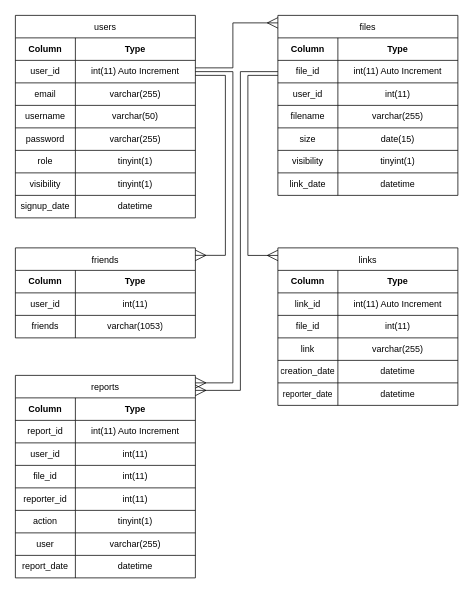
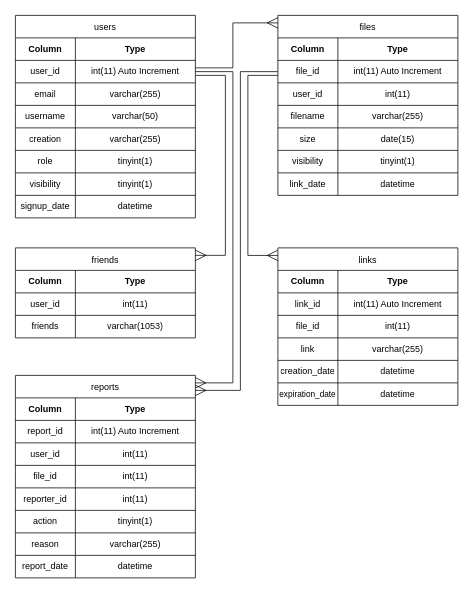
(45, 139) -> (45, 139)
(308, 394) -> (308, 394)
(45, 544) -> (45, 544)
